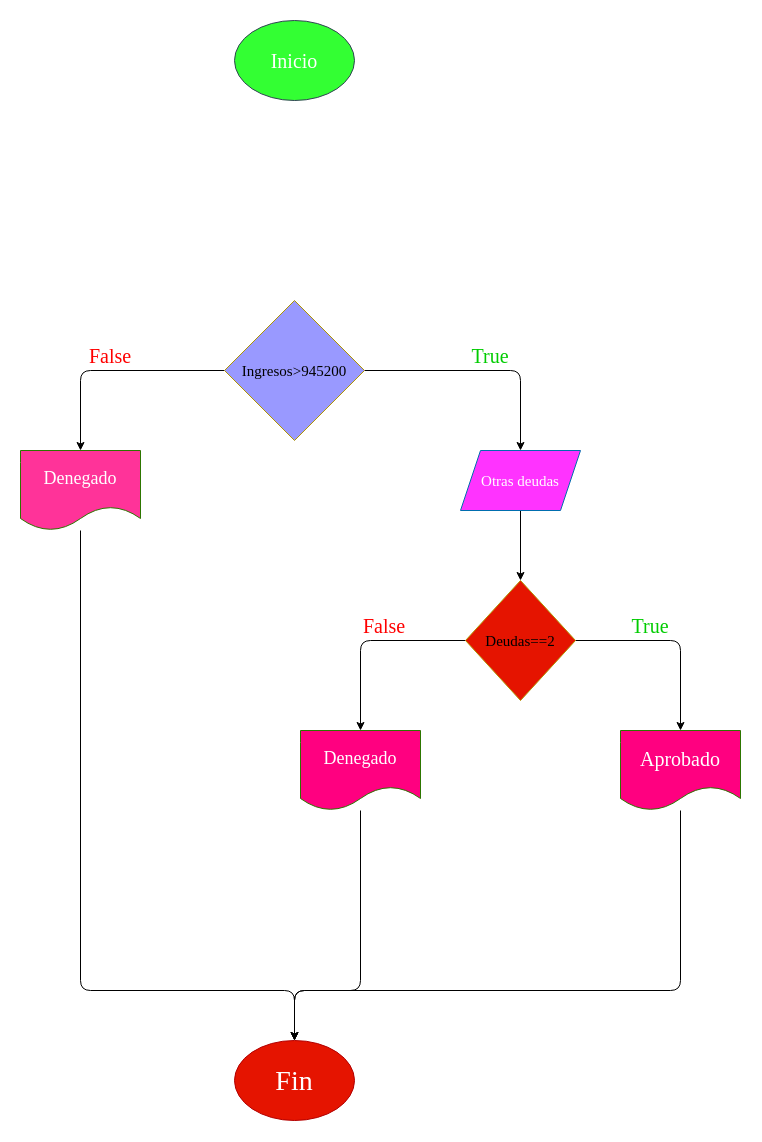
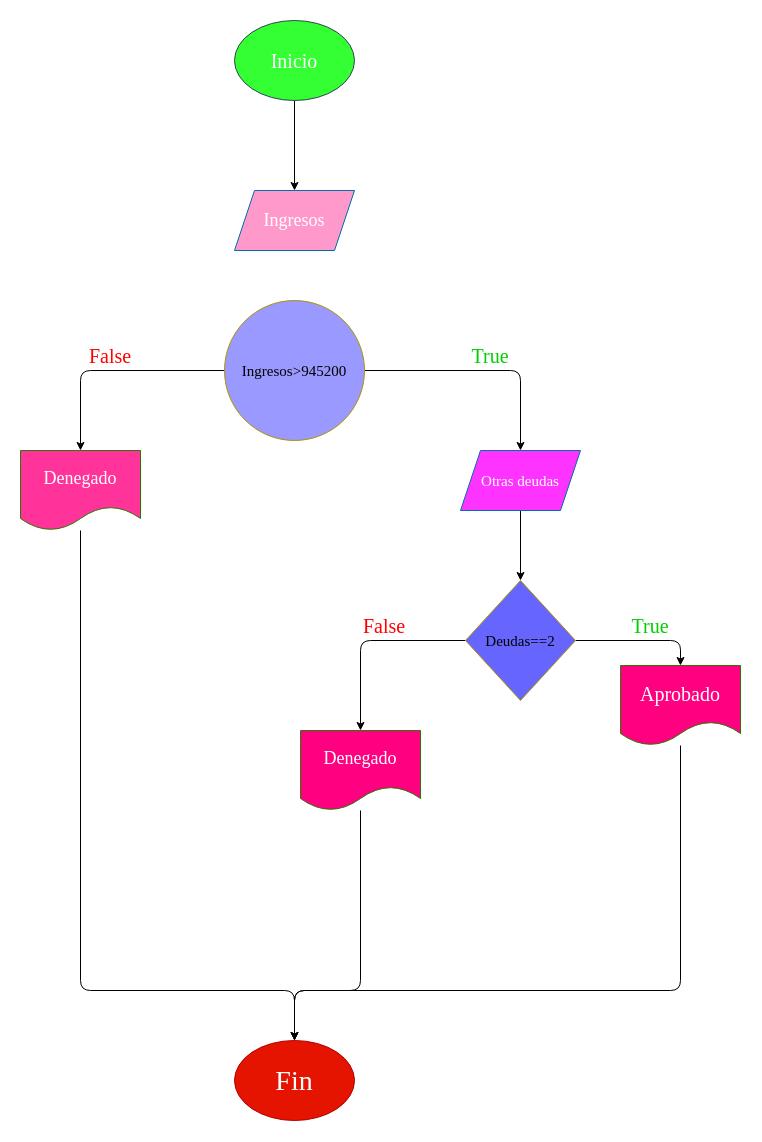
none -> (295, 142)
none -> (295, 221)
(295, 371) -> (295, 371)
(521, 641) -> (521, 641)
(681, 771) -> (681, 706)
